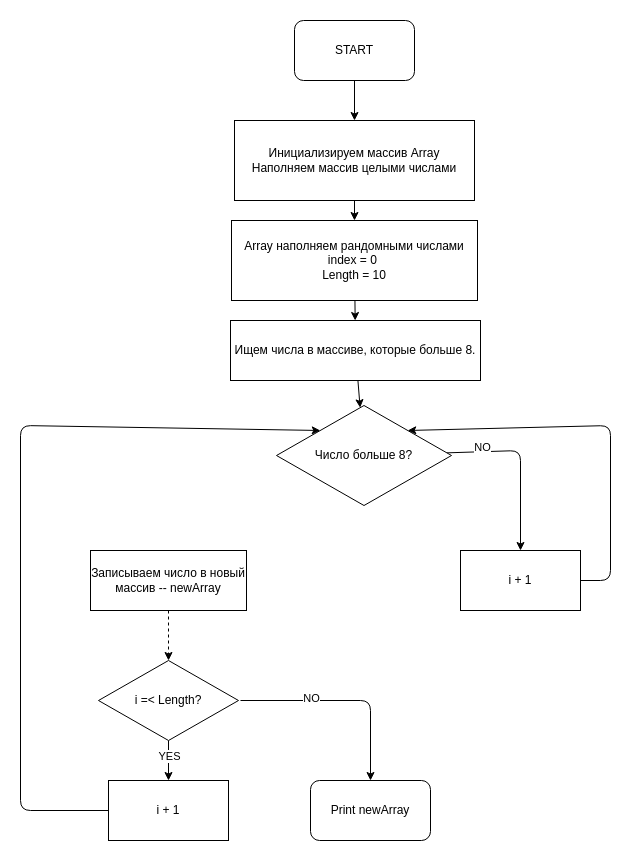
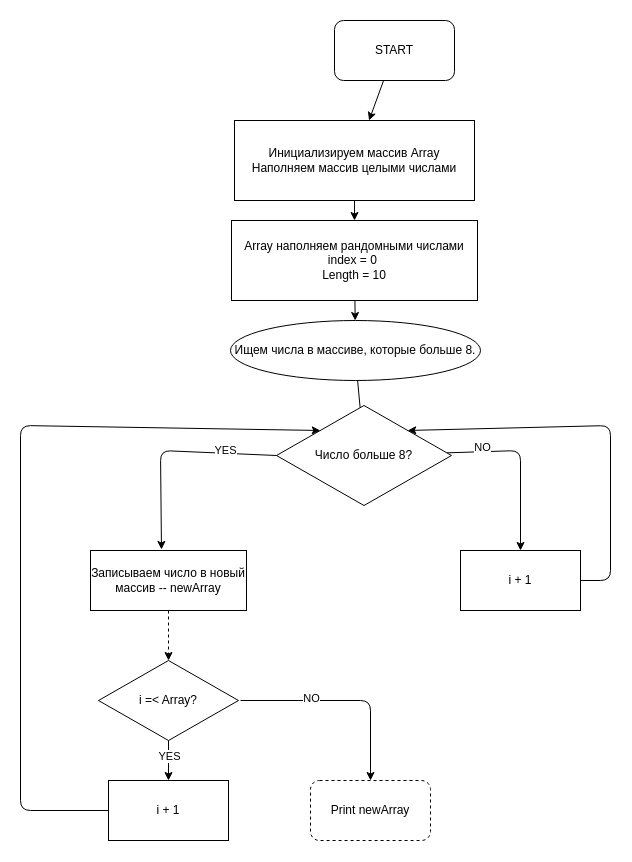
(355, 51) -> (395, 51)
(356, 351) -> (356, 351)
(359, 399) -> (360, 402)
none -> (177, 451)
(169, 701) -> (169, 701)
(371, 811) -> (371, 811)
